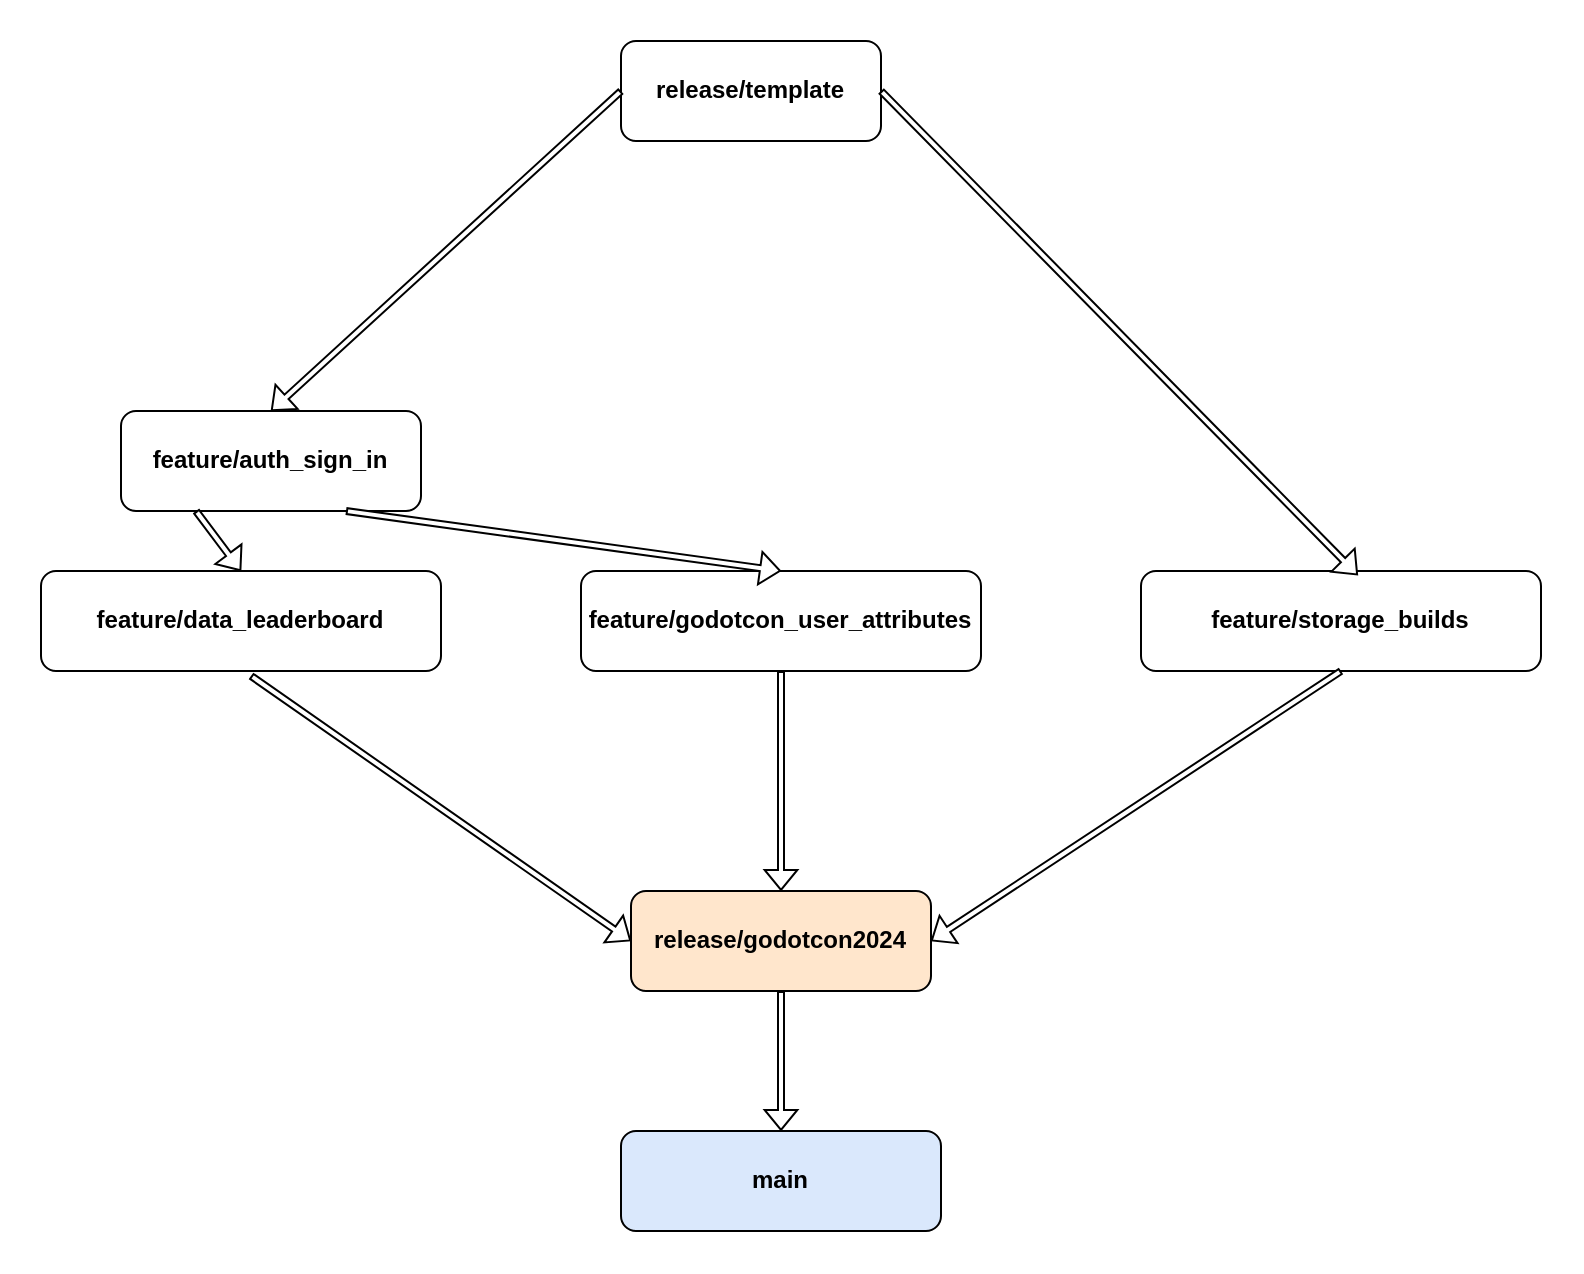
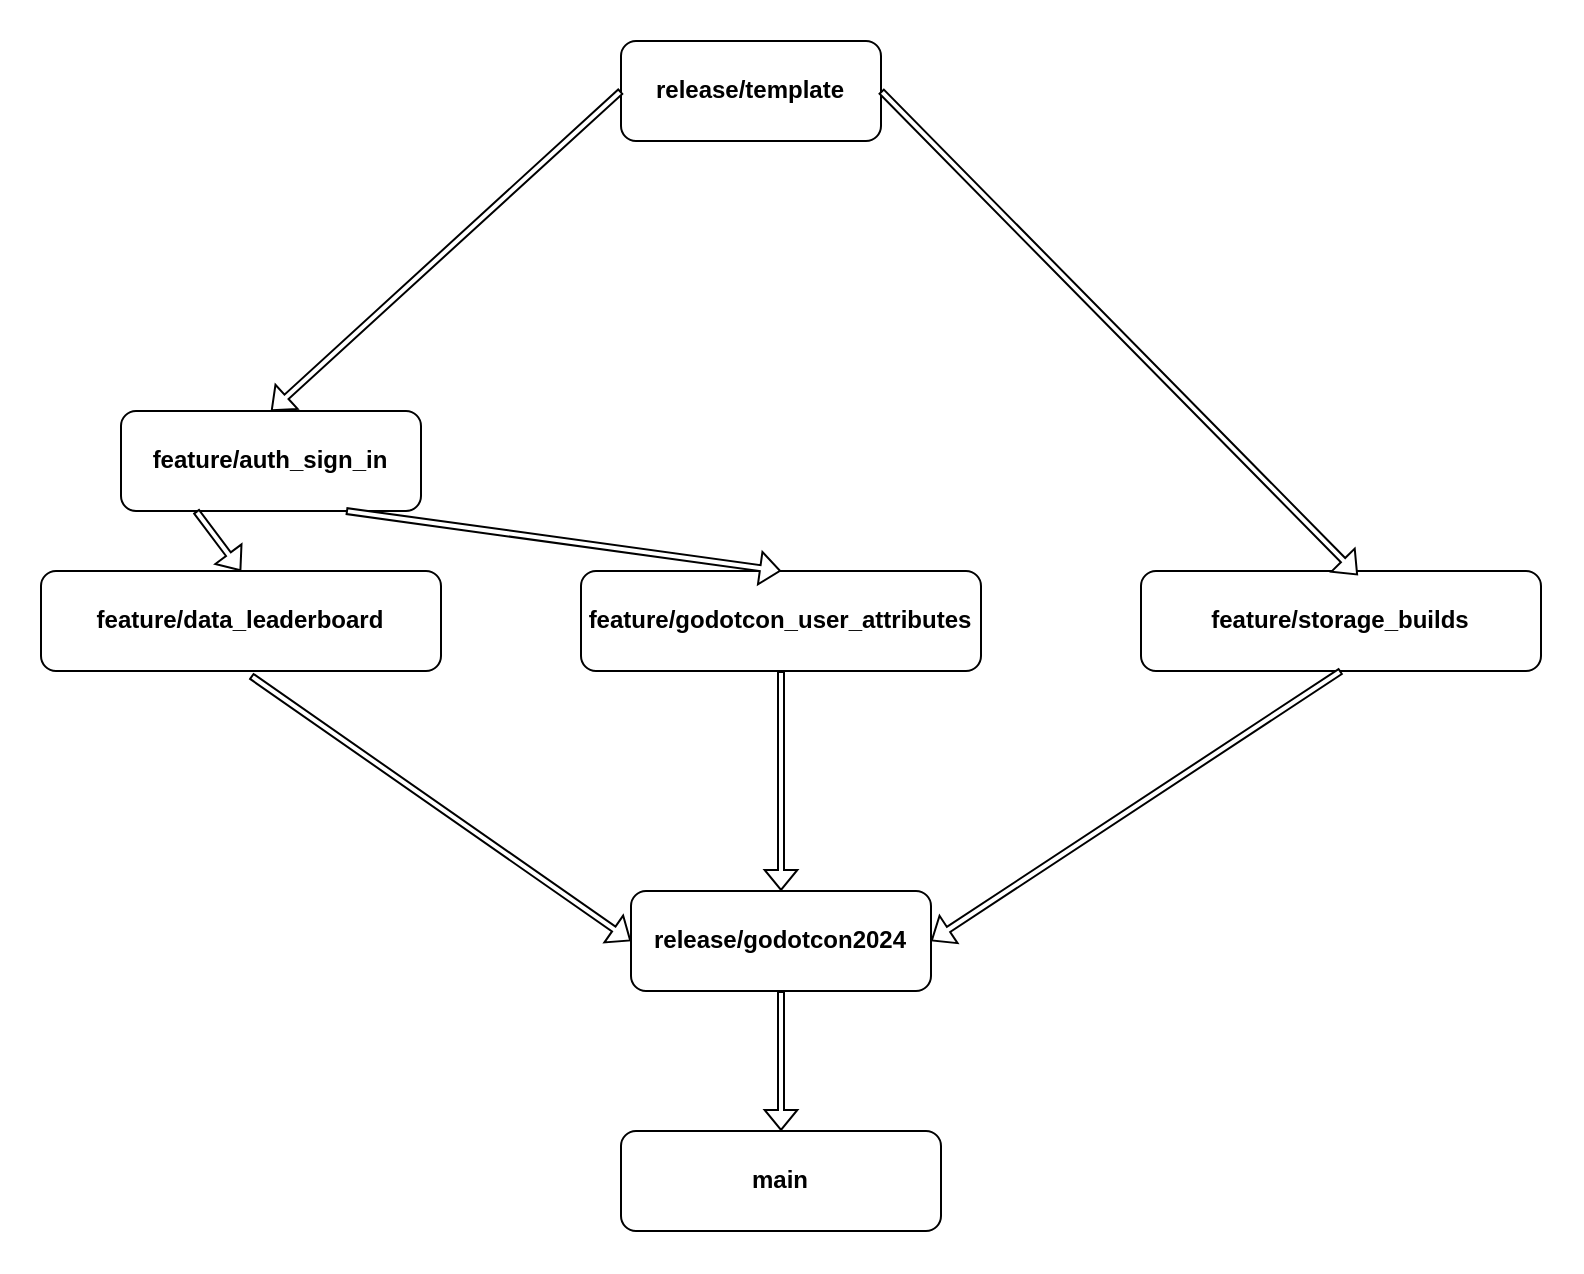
(781, 941) -> (781, 941)
(781, 1181) -> (781, 1181)
